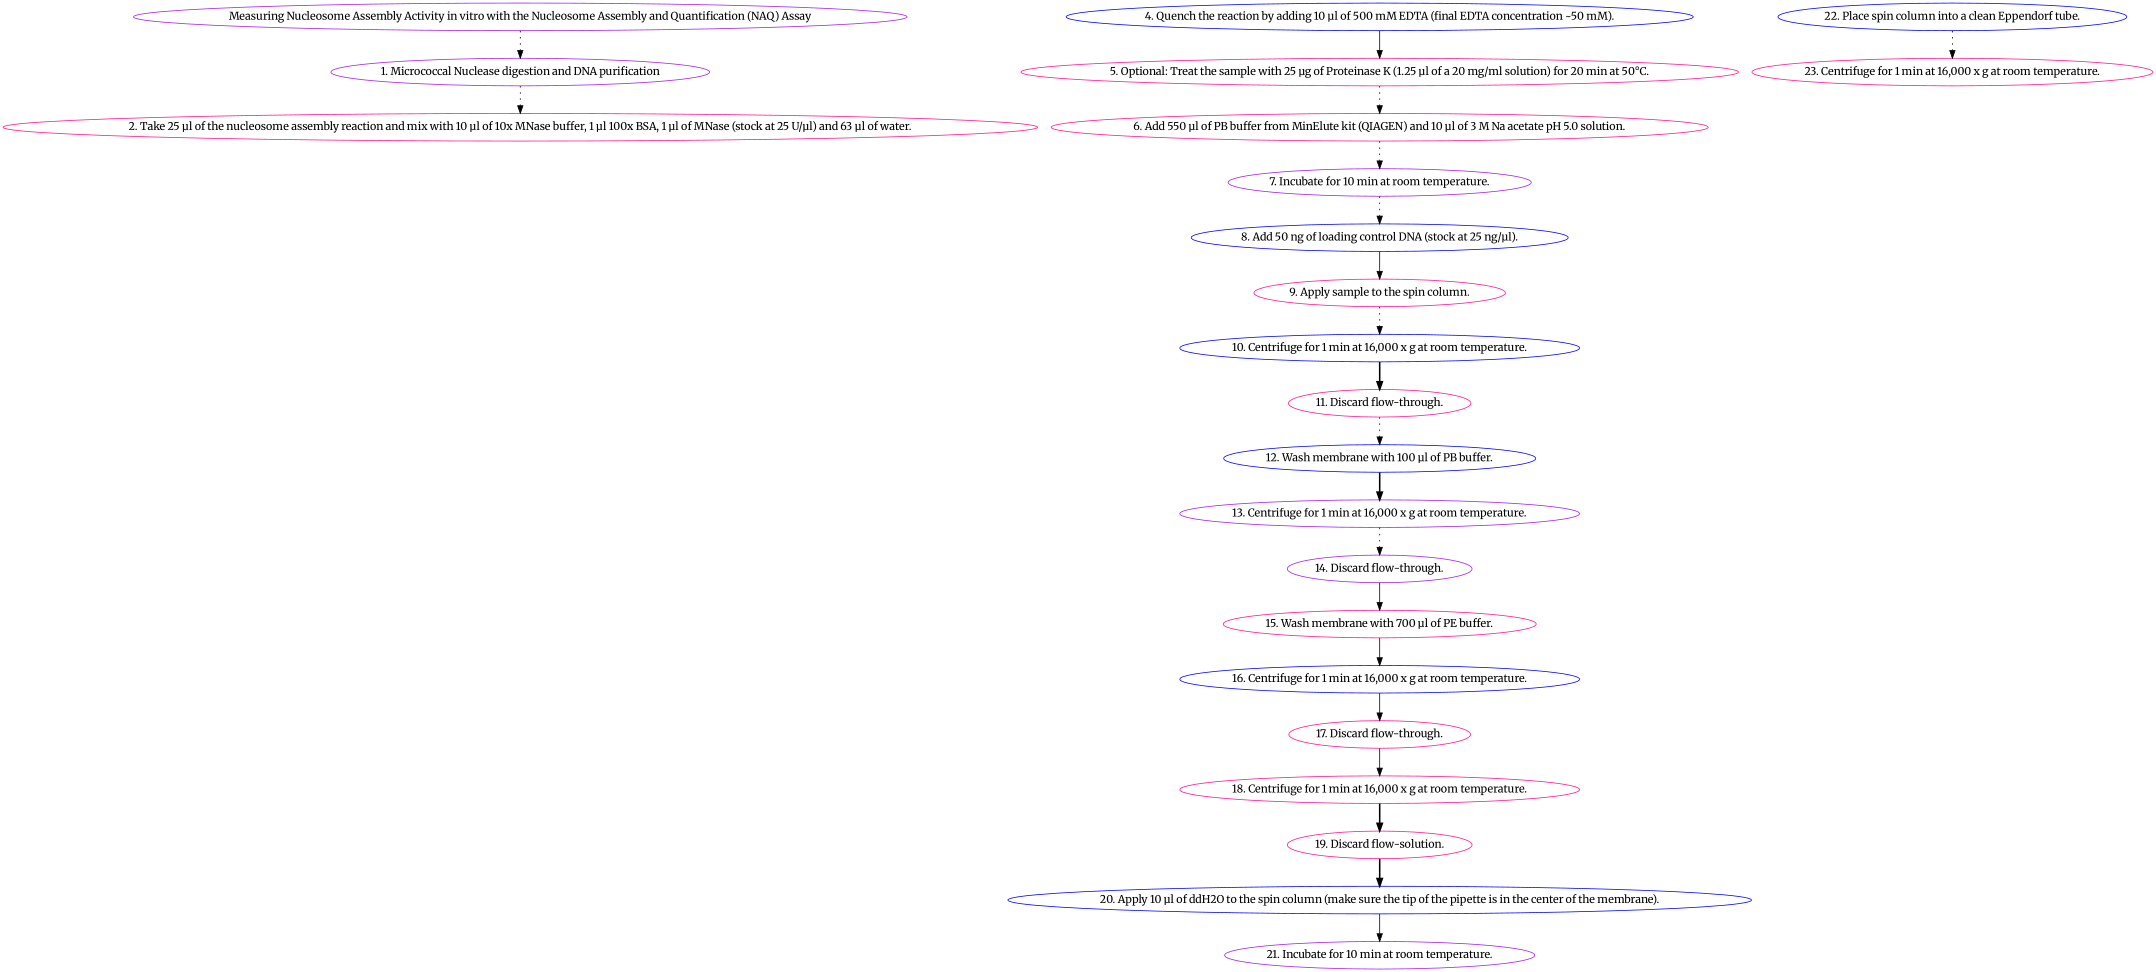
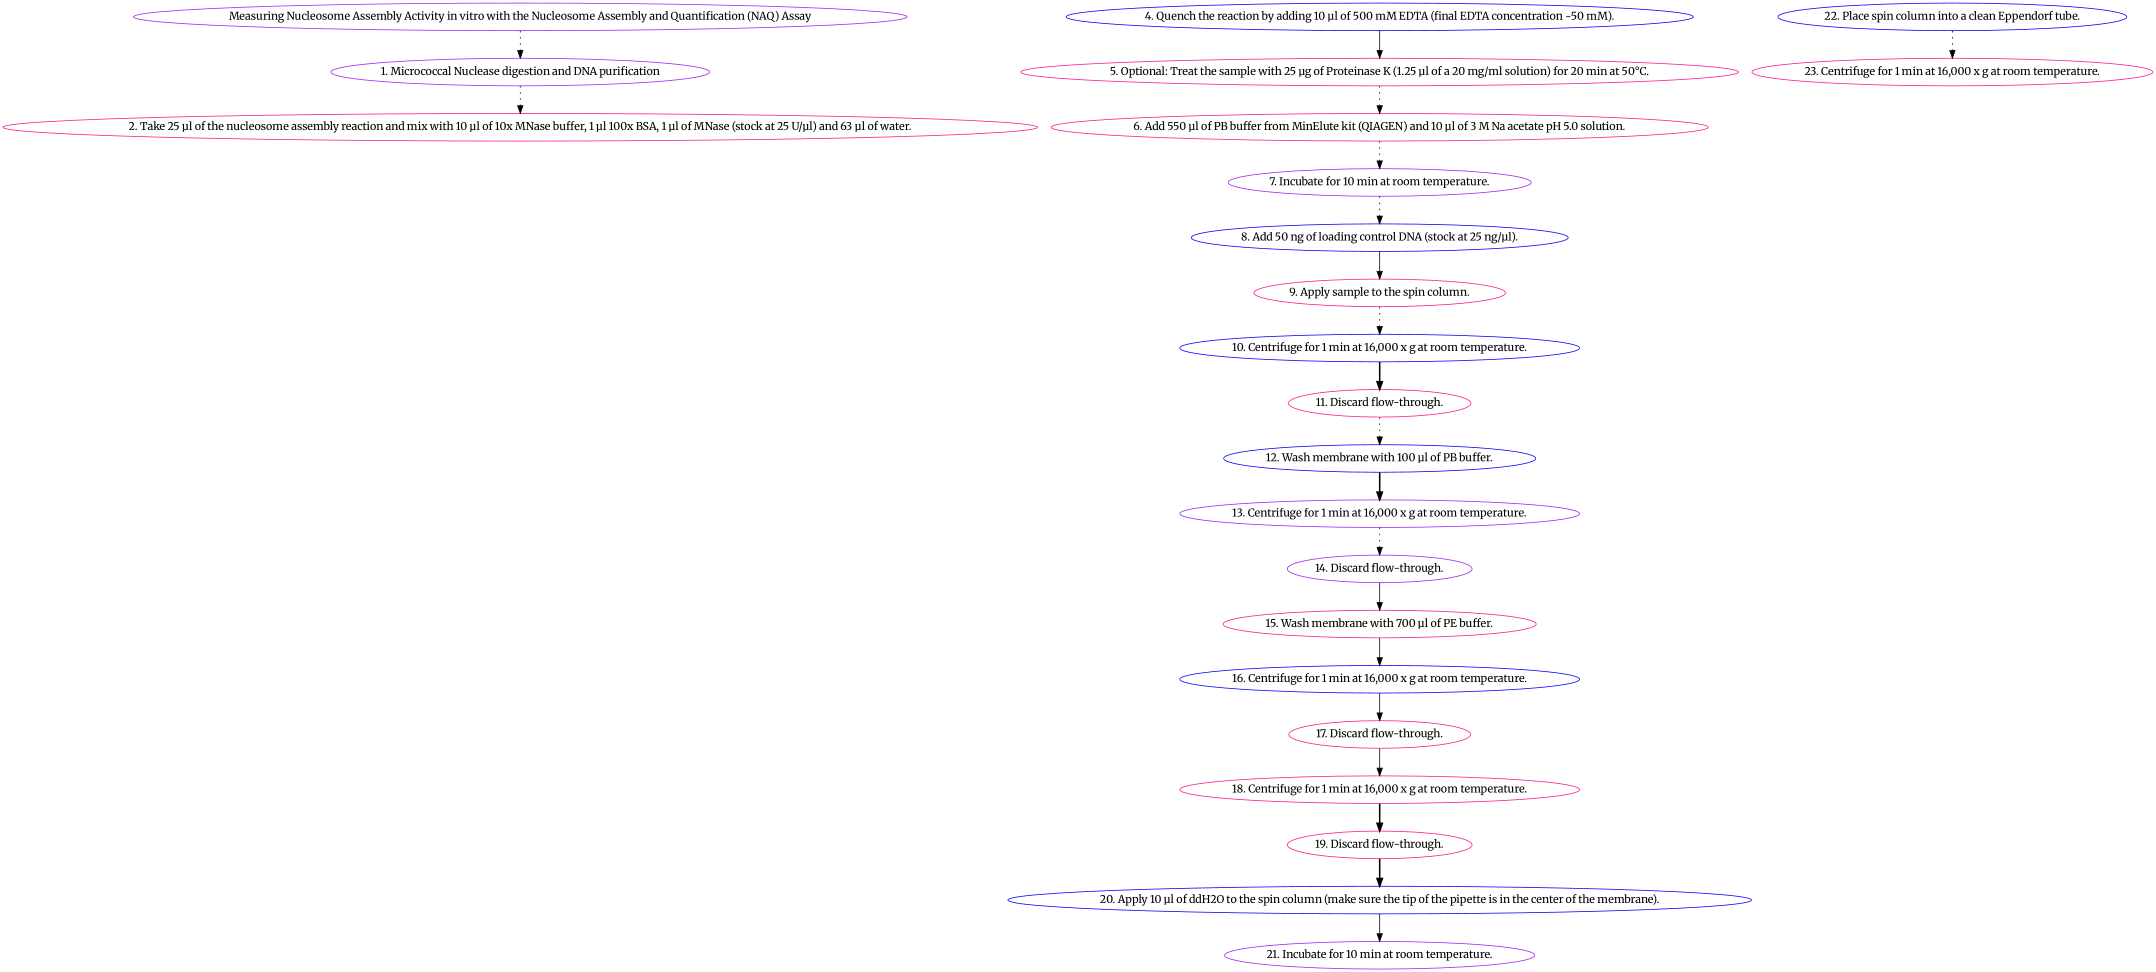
(1380, 845) -> (1380, 845)
